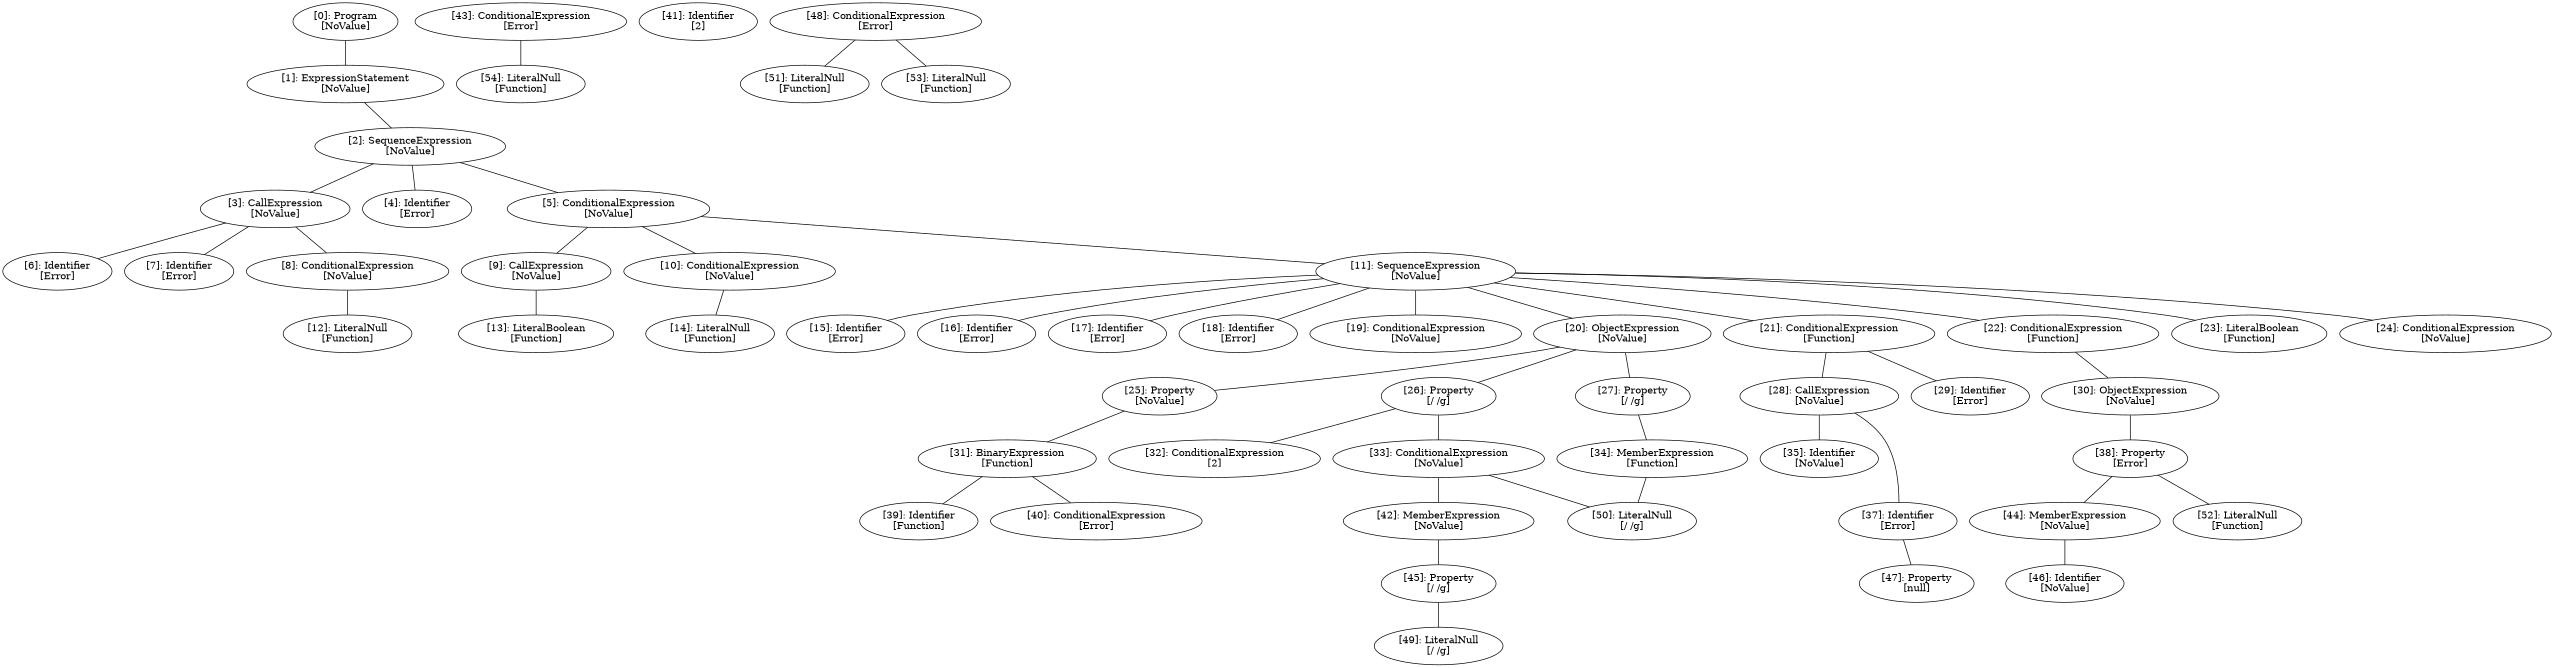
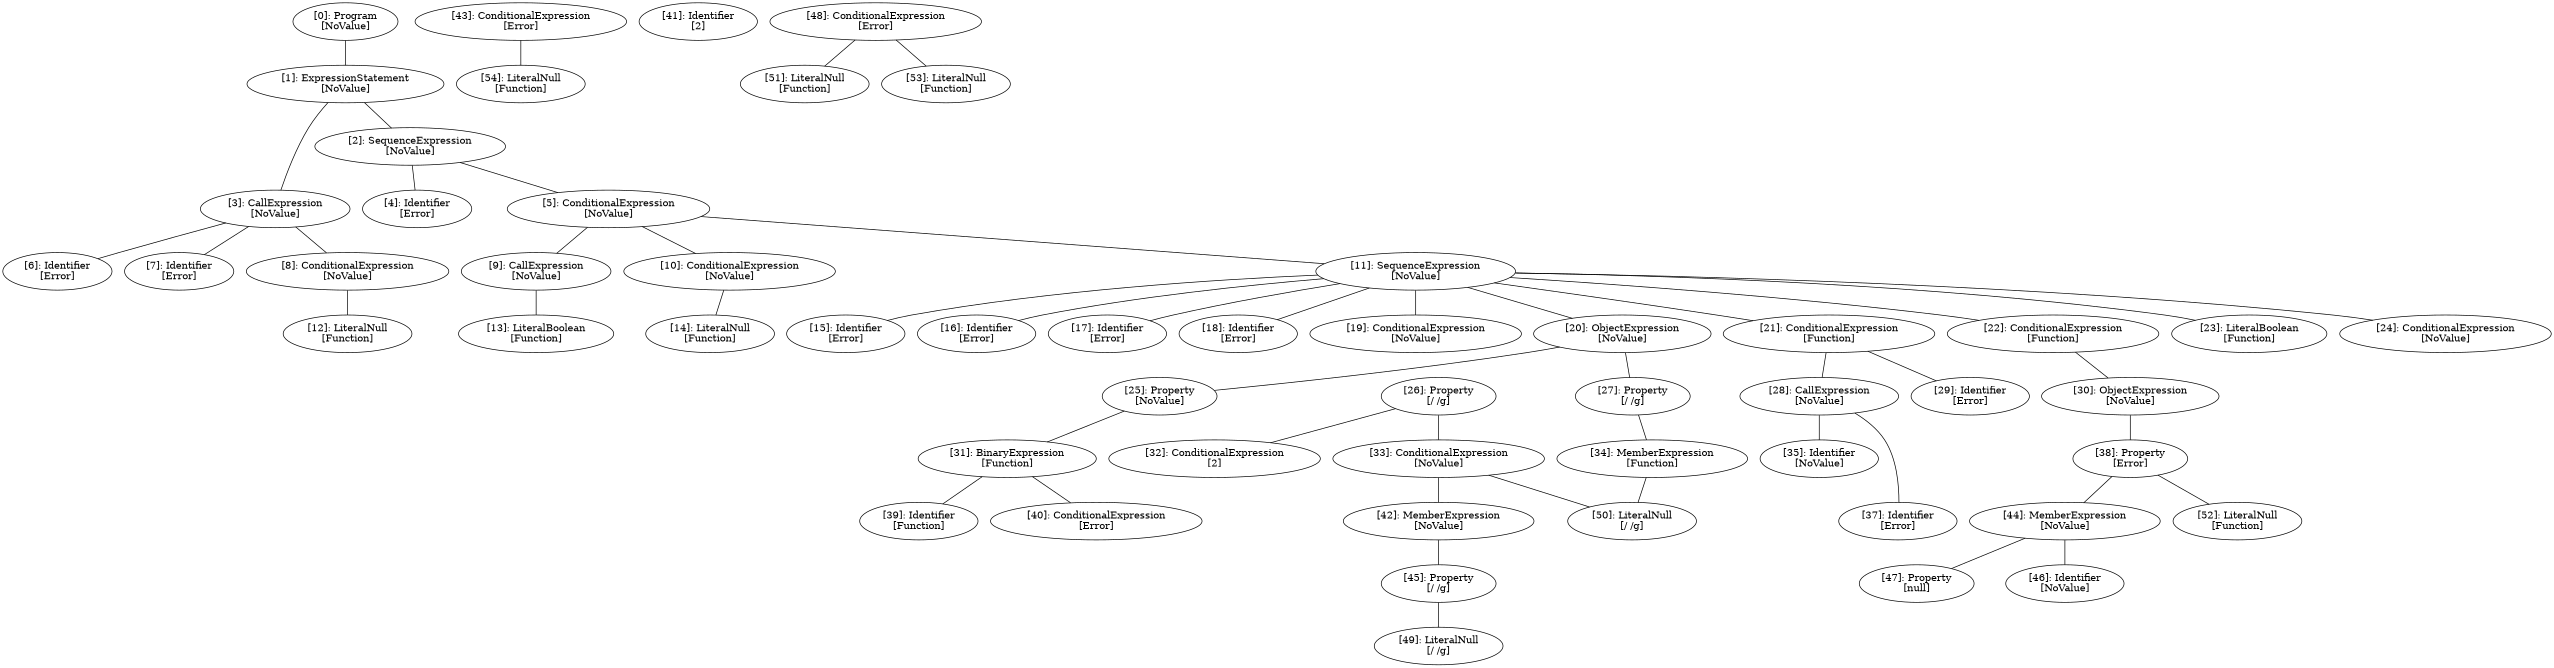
(342, 178) -> (300, 144)
(1527, 366) -> none
(1907, 552) -> (1988, 553)
